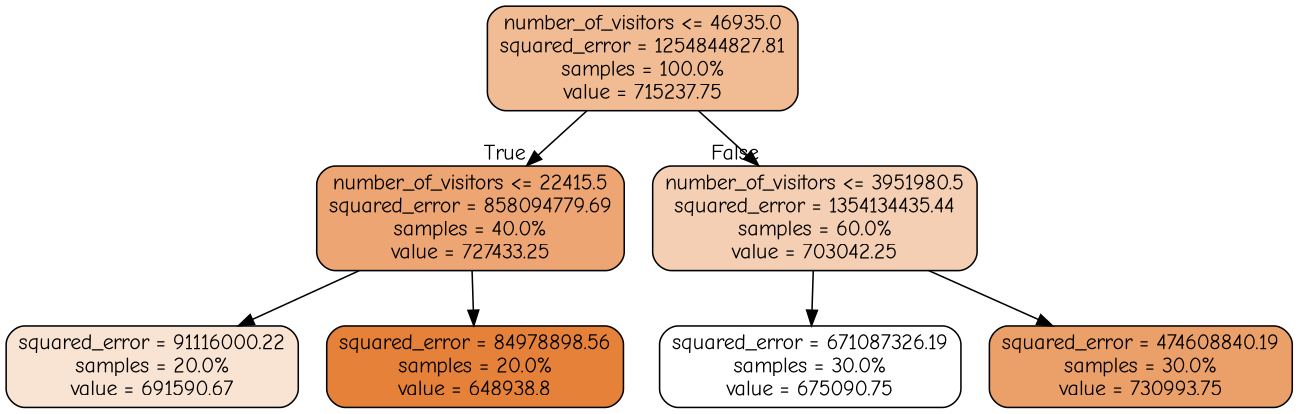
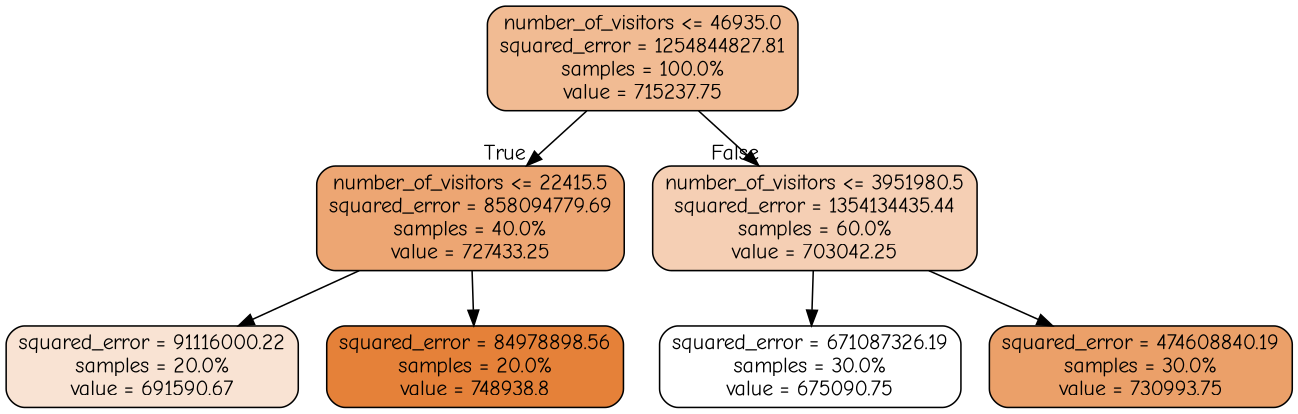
(475, 367) -> (475, 367)
